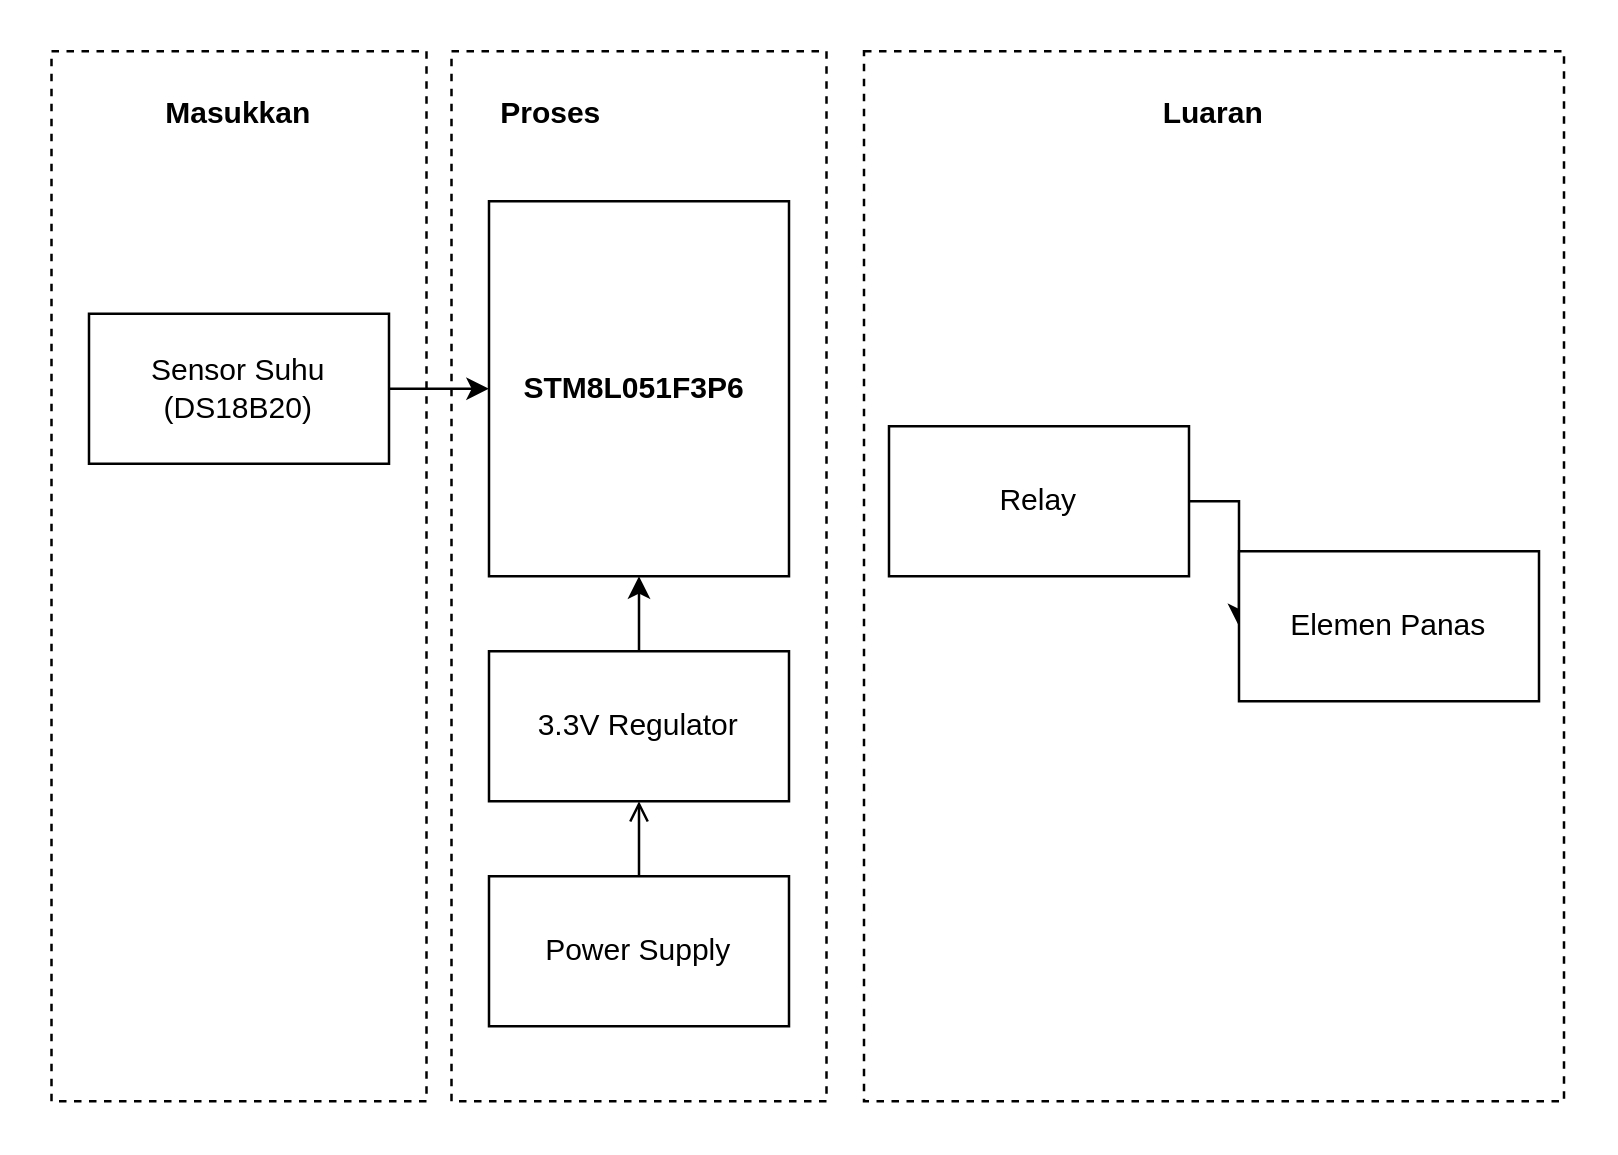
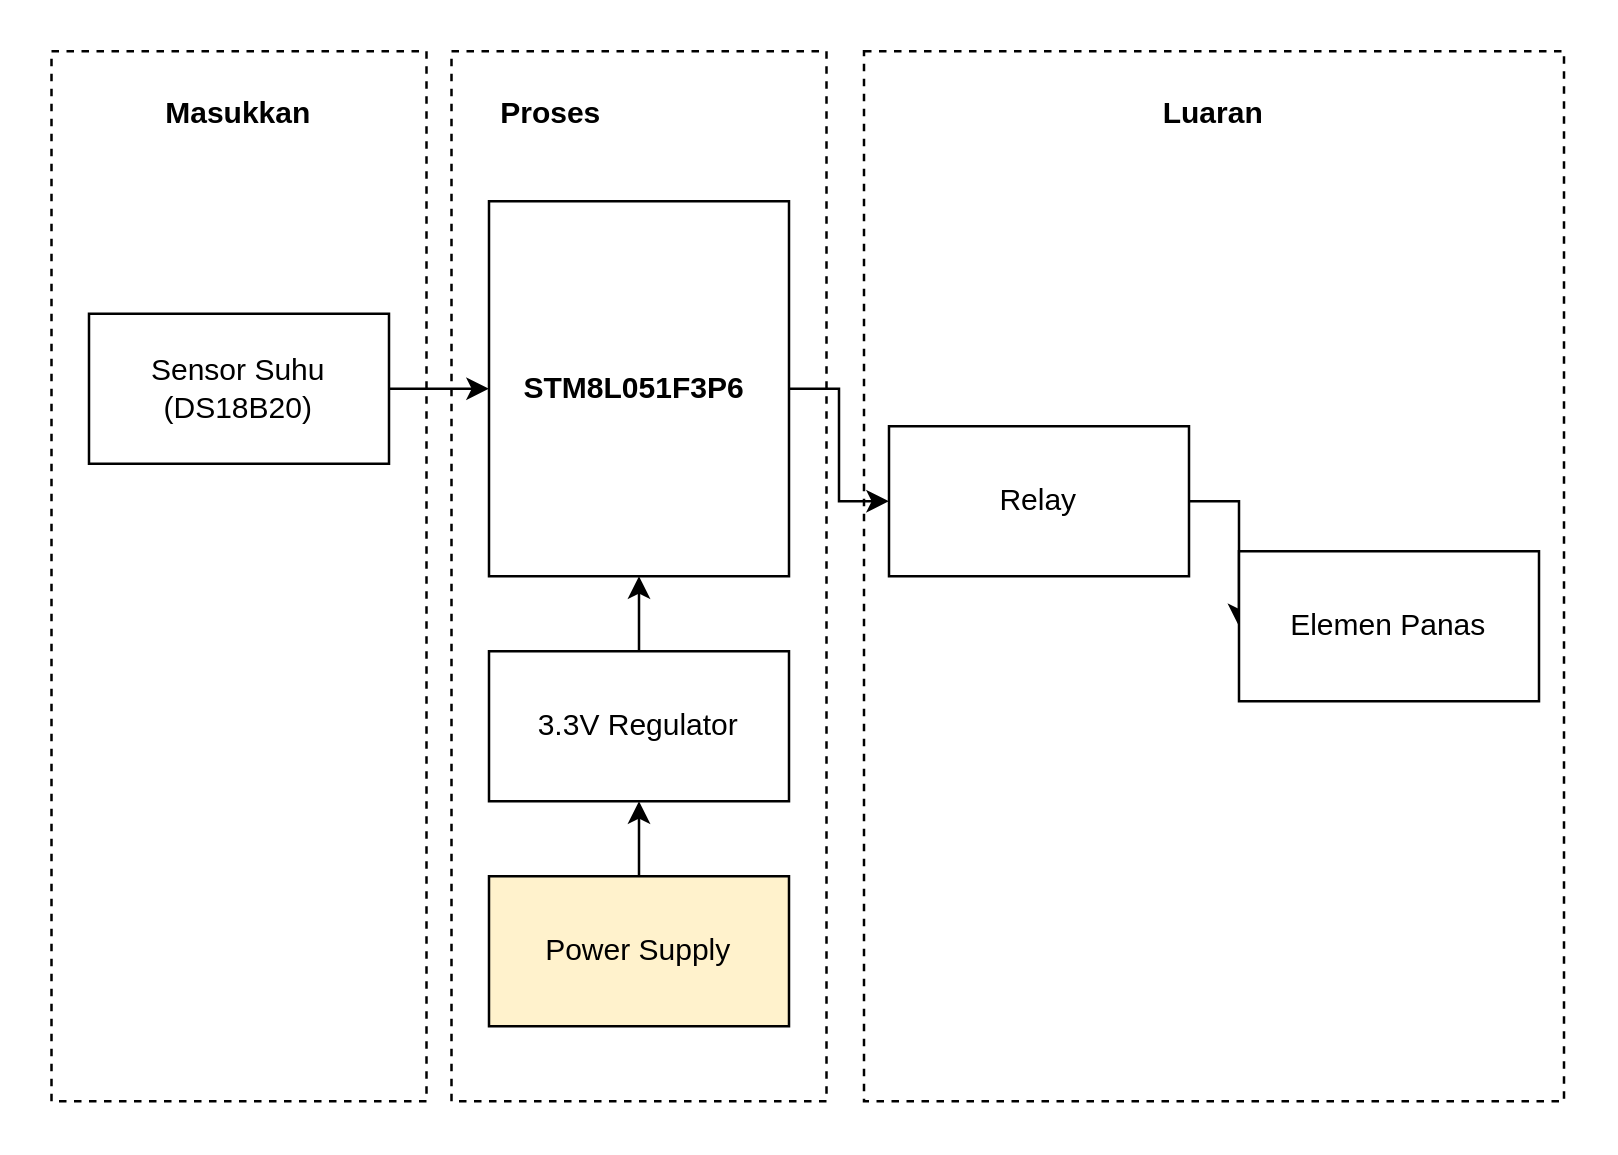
none -> (839, 437)
(639, 815) -> (639, 819)
(639, 951) -> (639, 951)
